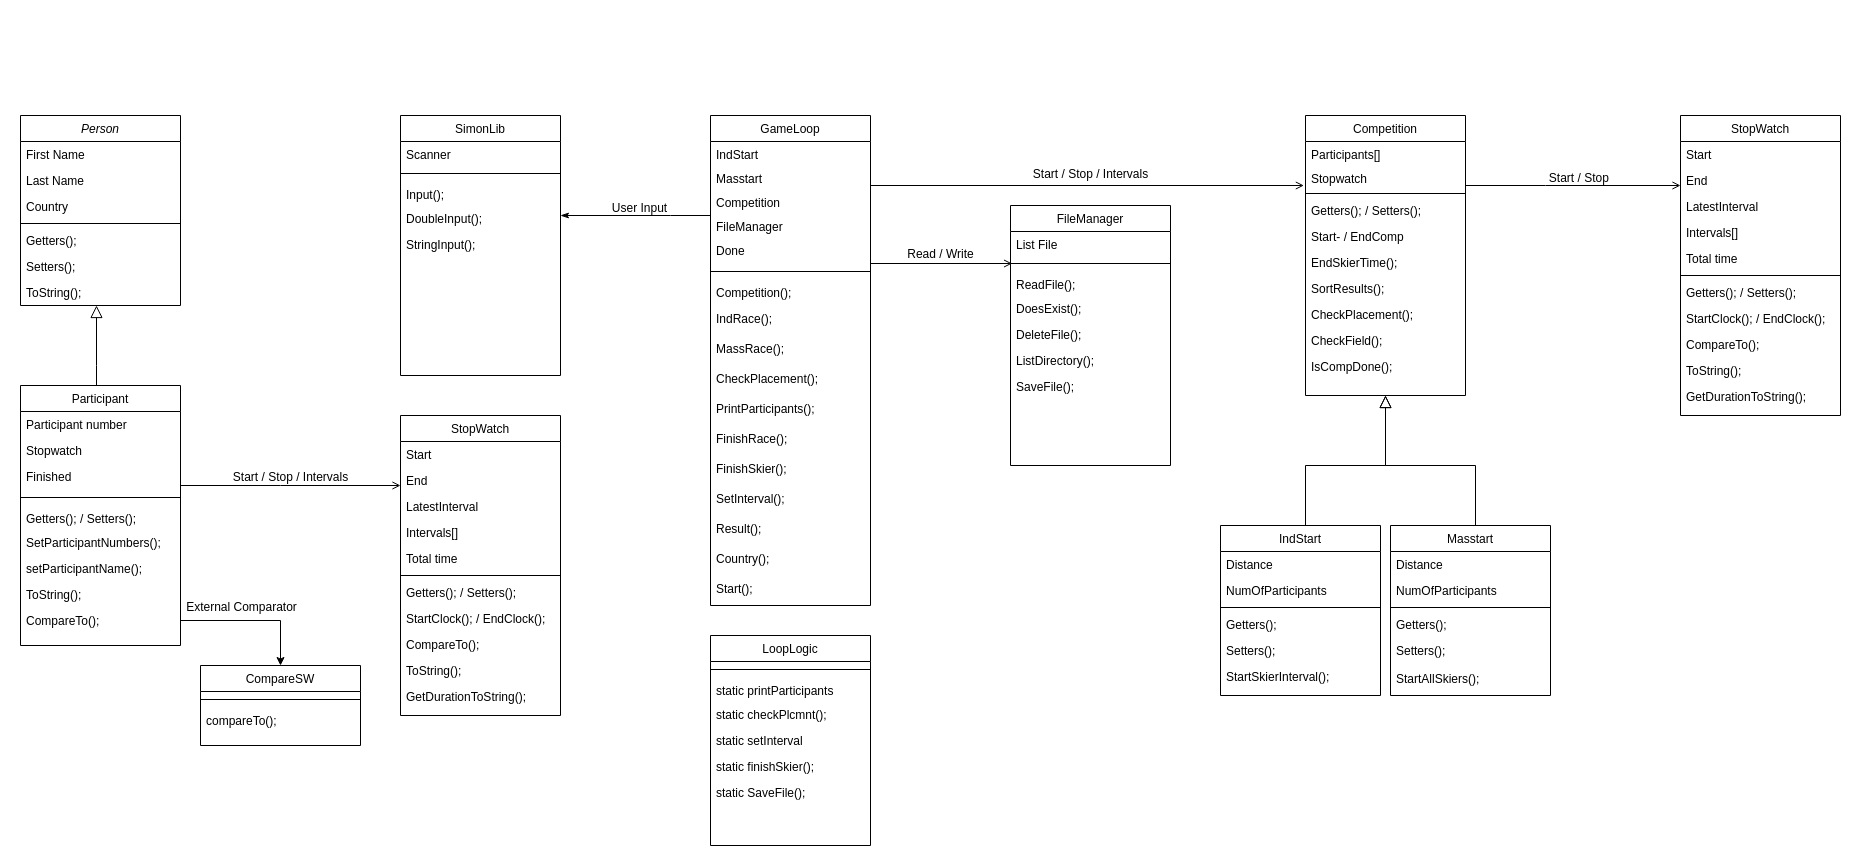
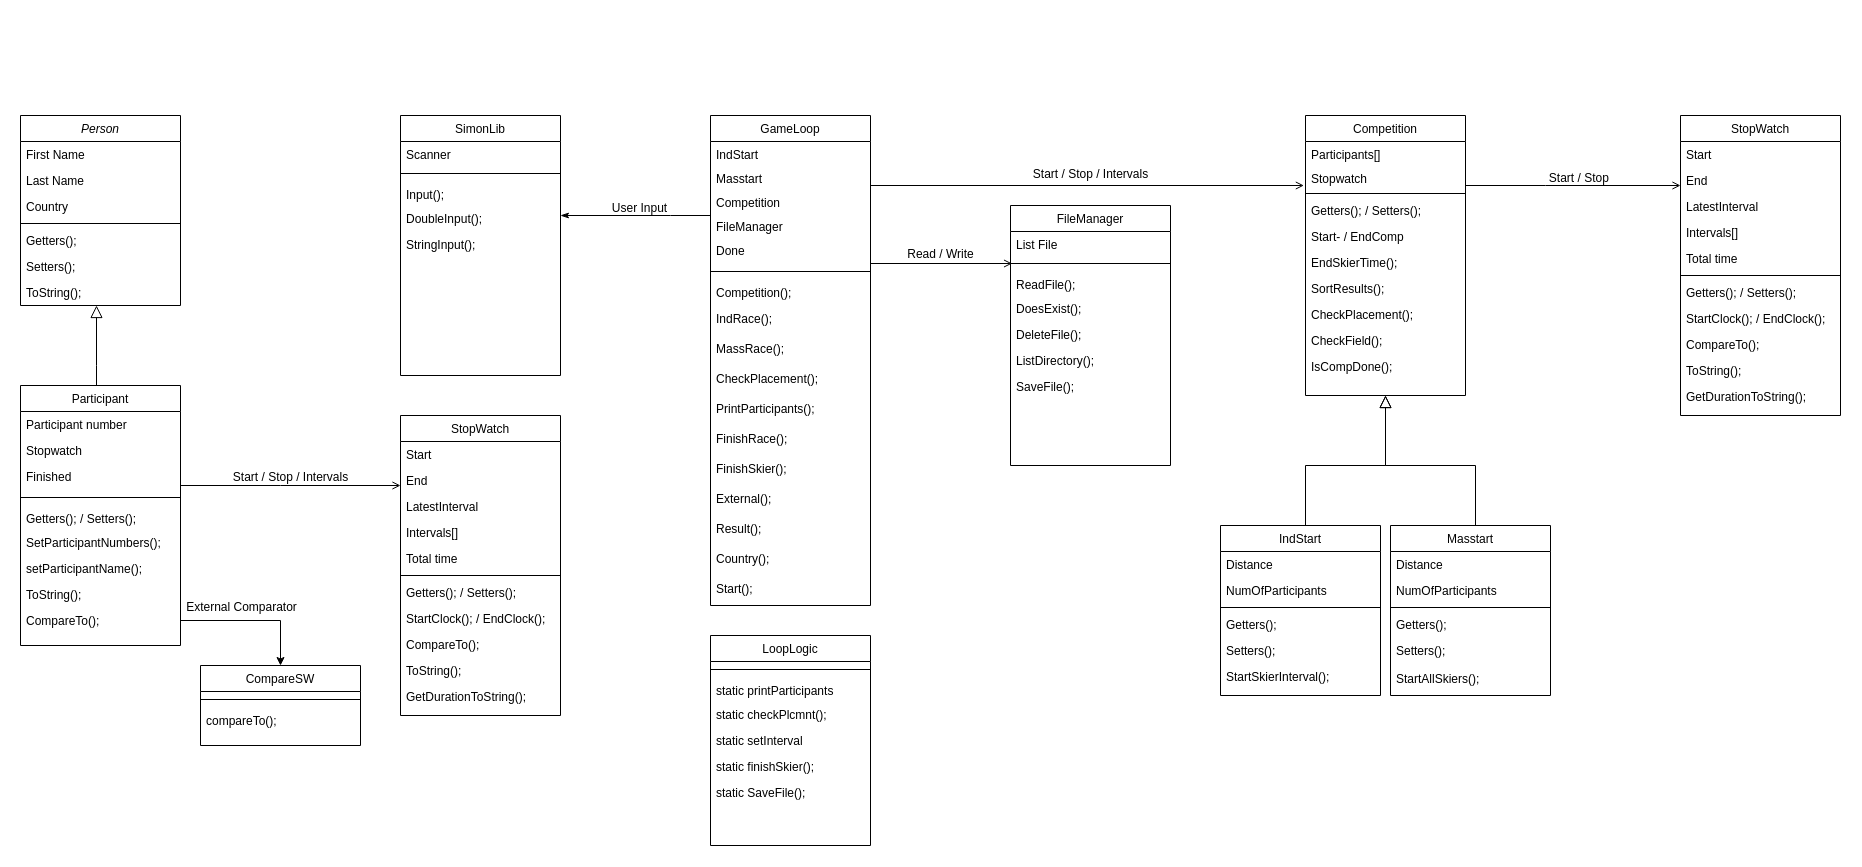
(760, 499) -> (750, 499)
